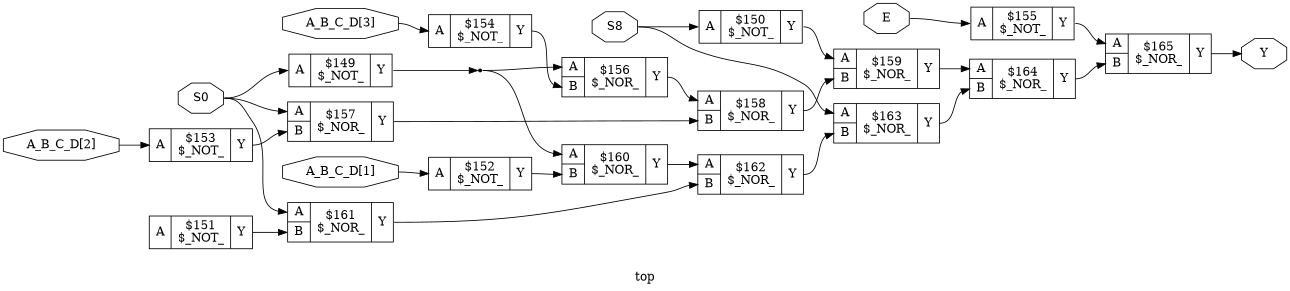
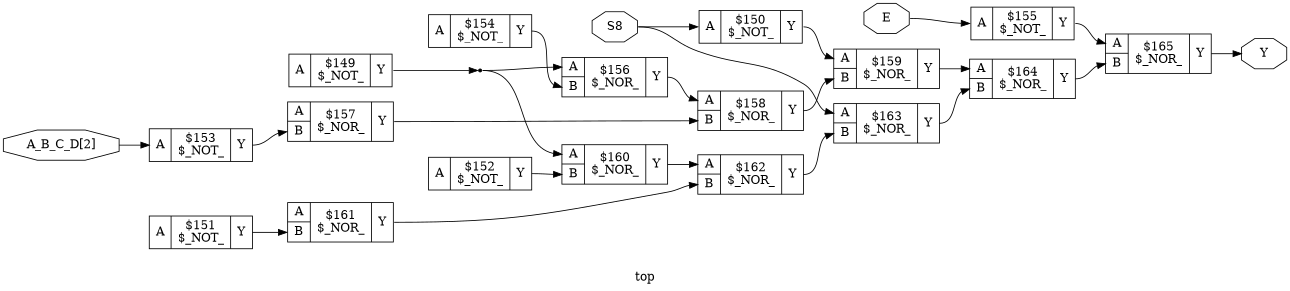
(340, 23) -> none
(201, 98) -> none
(340, 172) -> none
